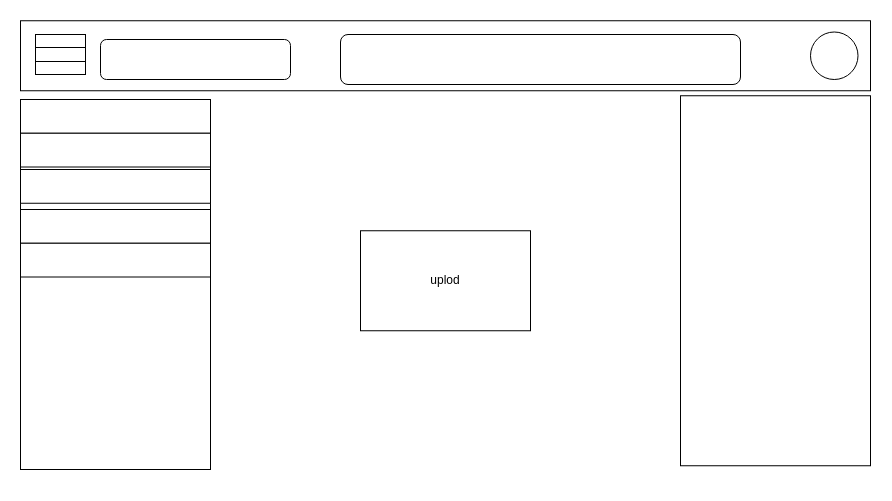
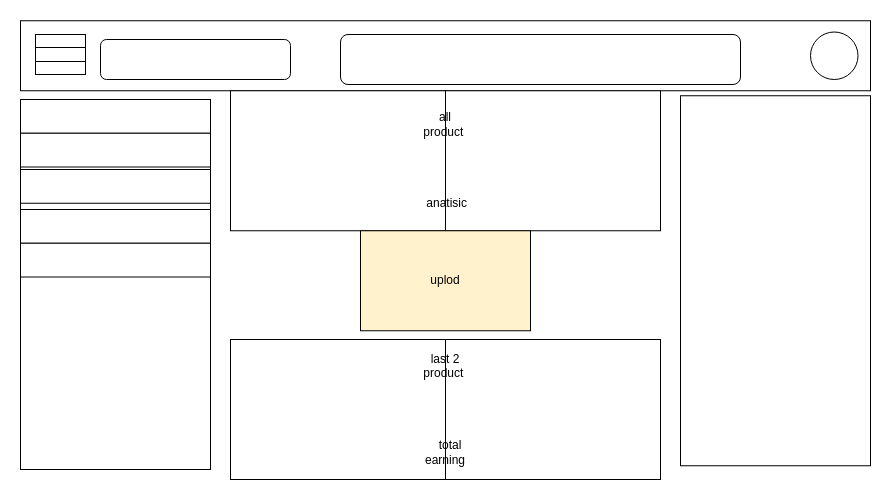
none -> (446, 161)
(446, 281) -> (446, 281)
none -> (446, 410)
